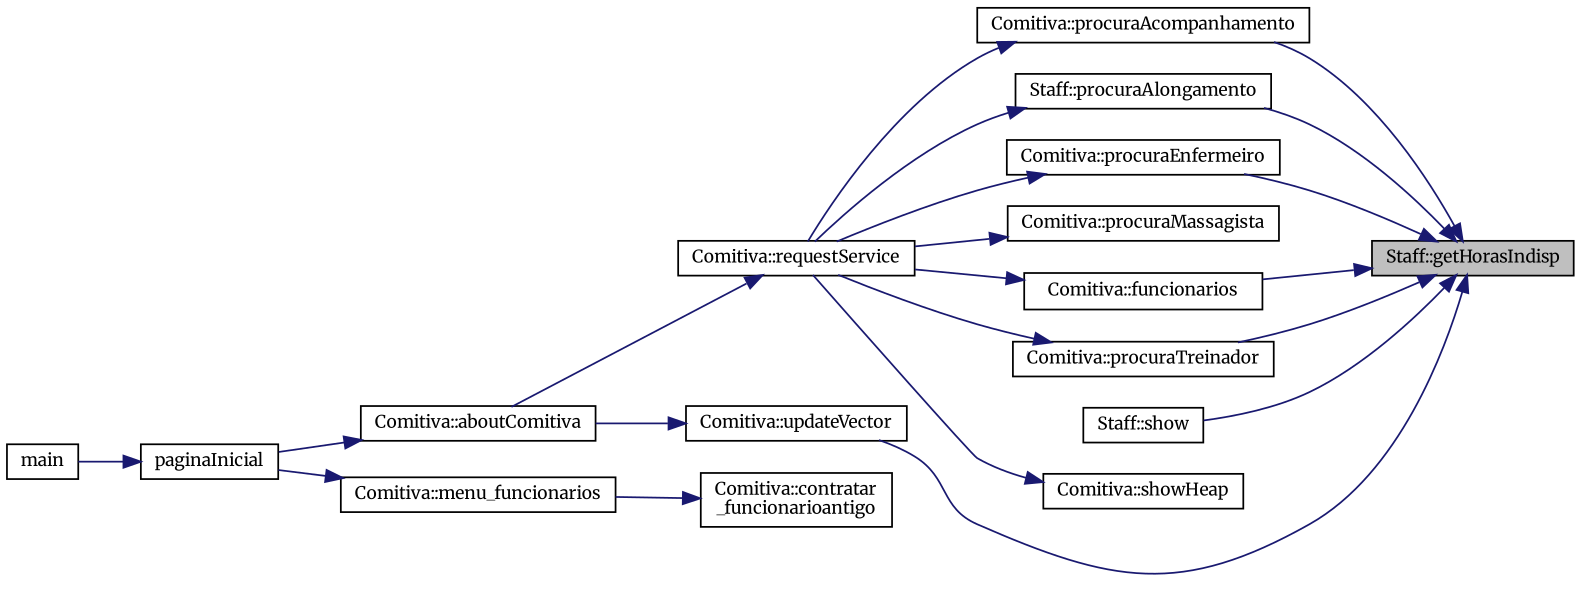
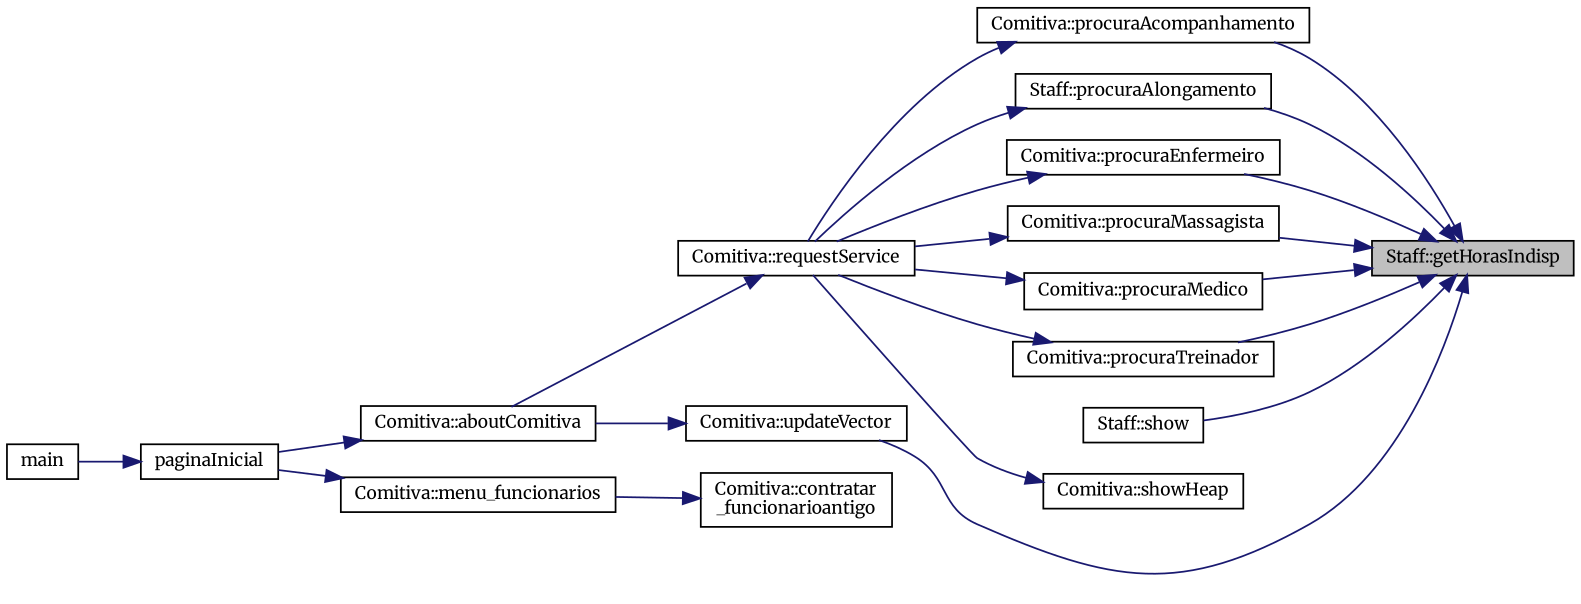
none -> (1317, 242)
(1143, 291) -> (1143, 291)
